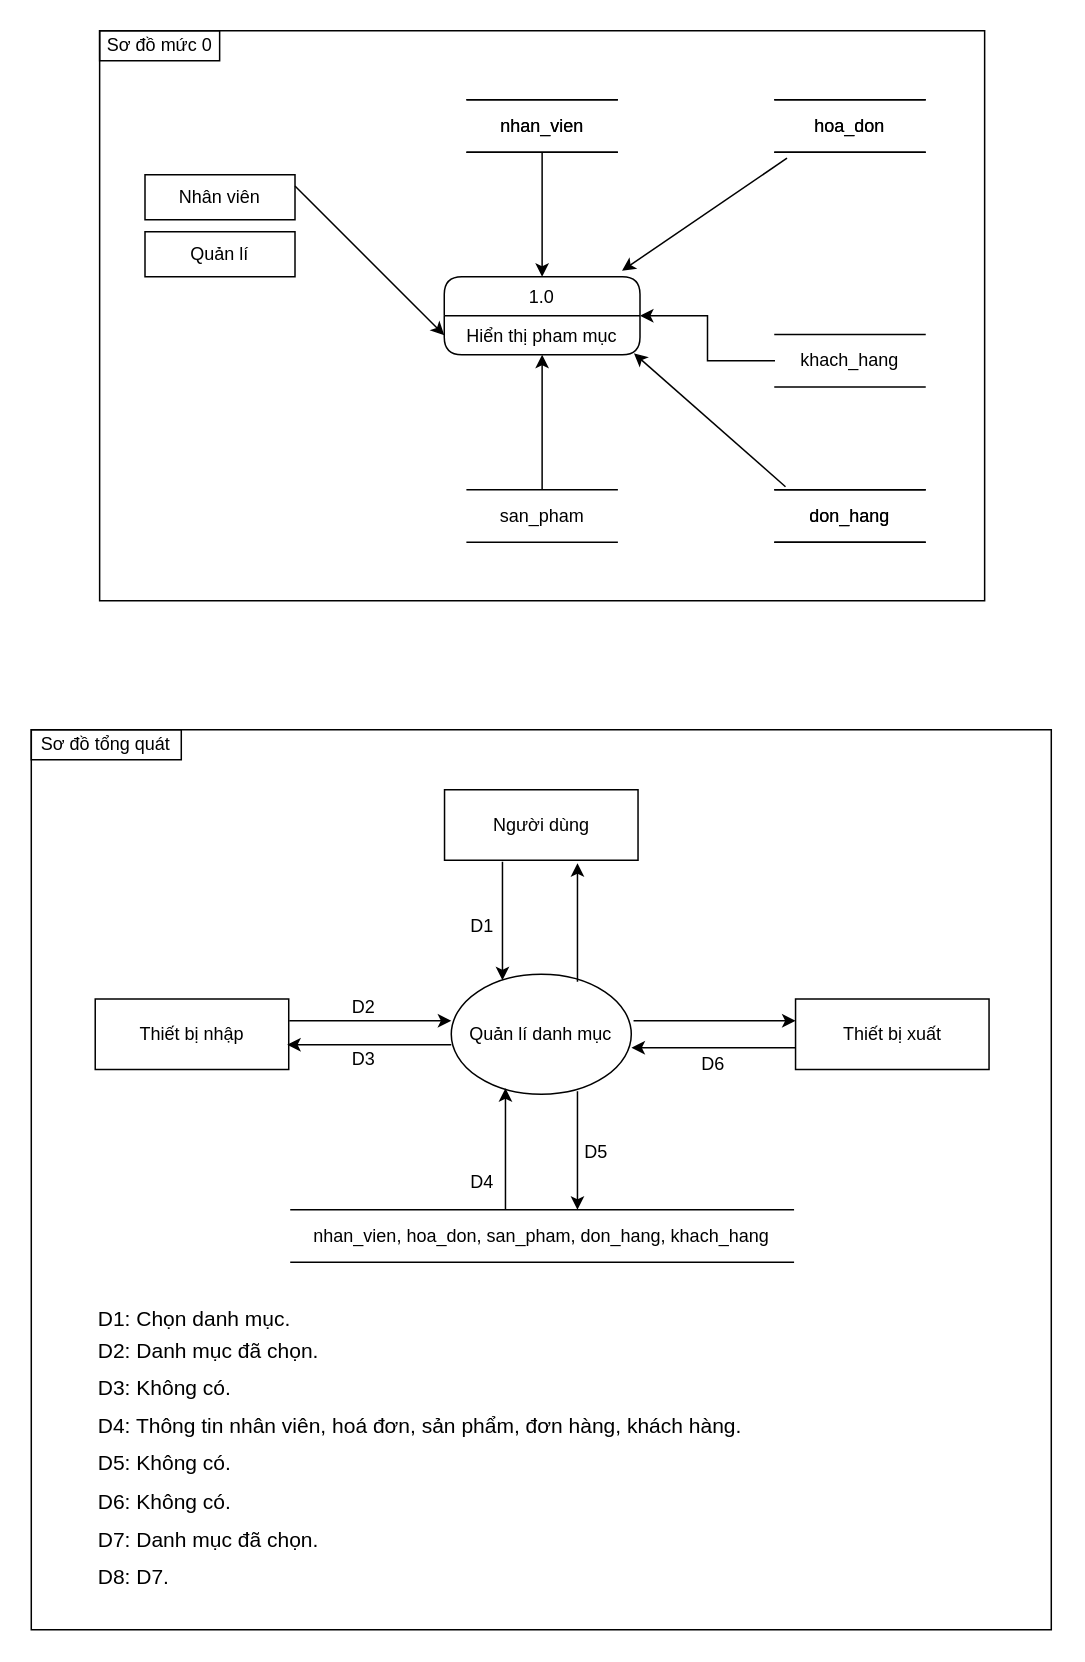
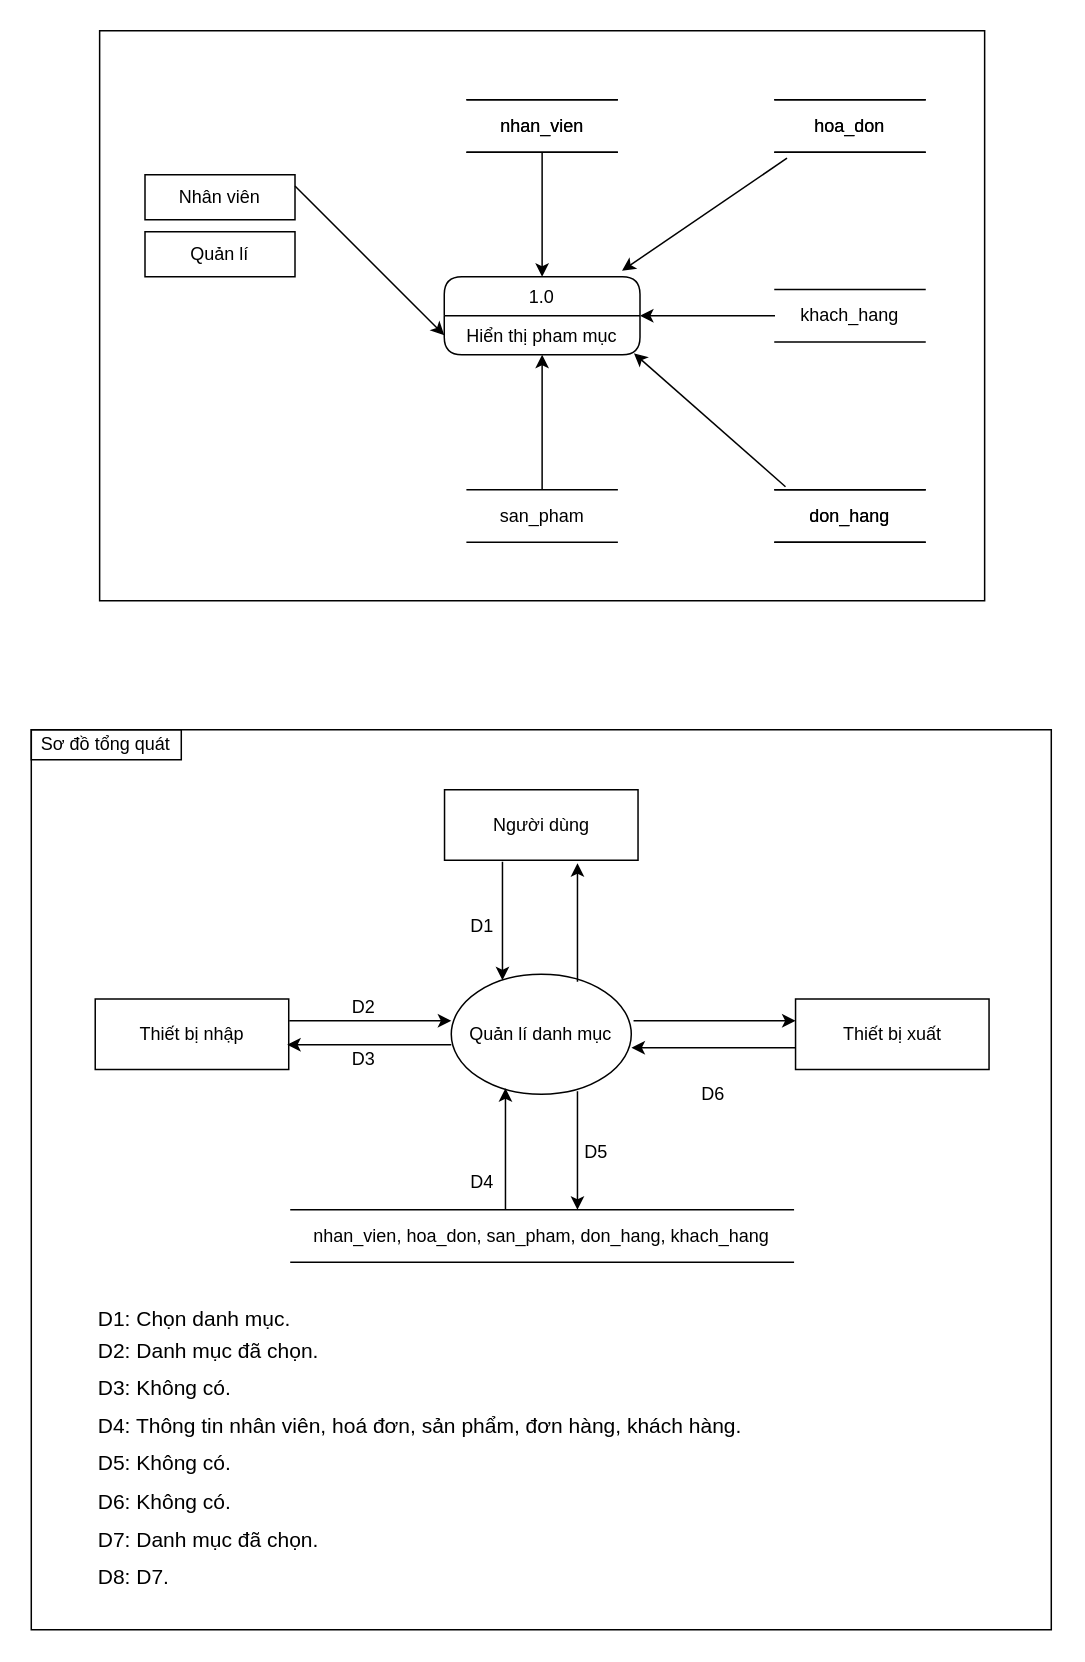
(159, 46) -> none
(850, 361) -> (850, 316)
(714, 1064) -> (714, 1094)
